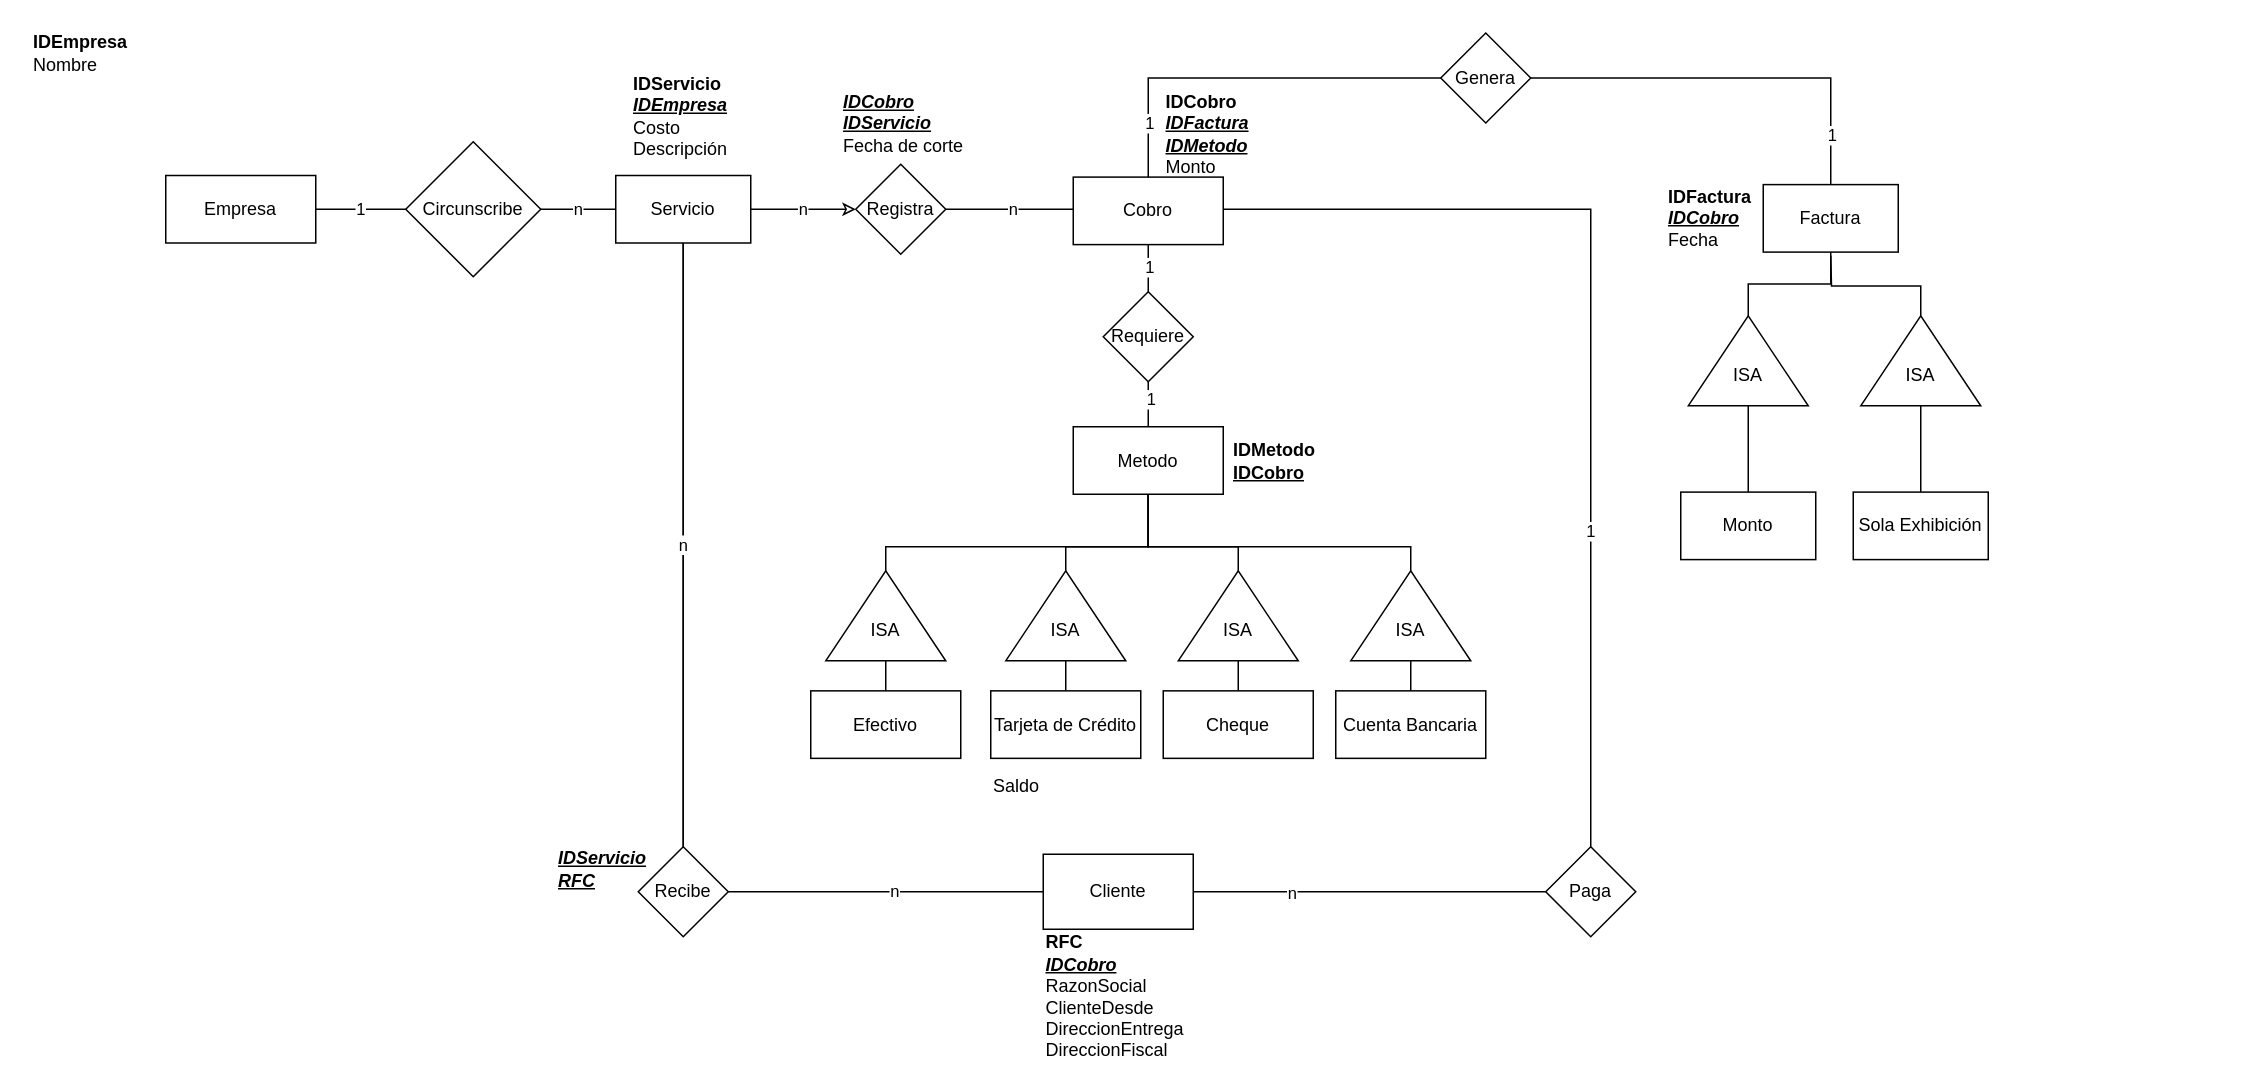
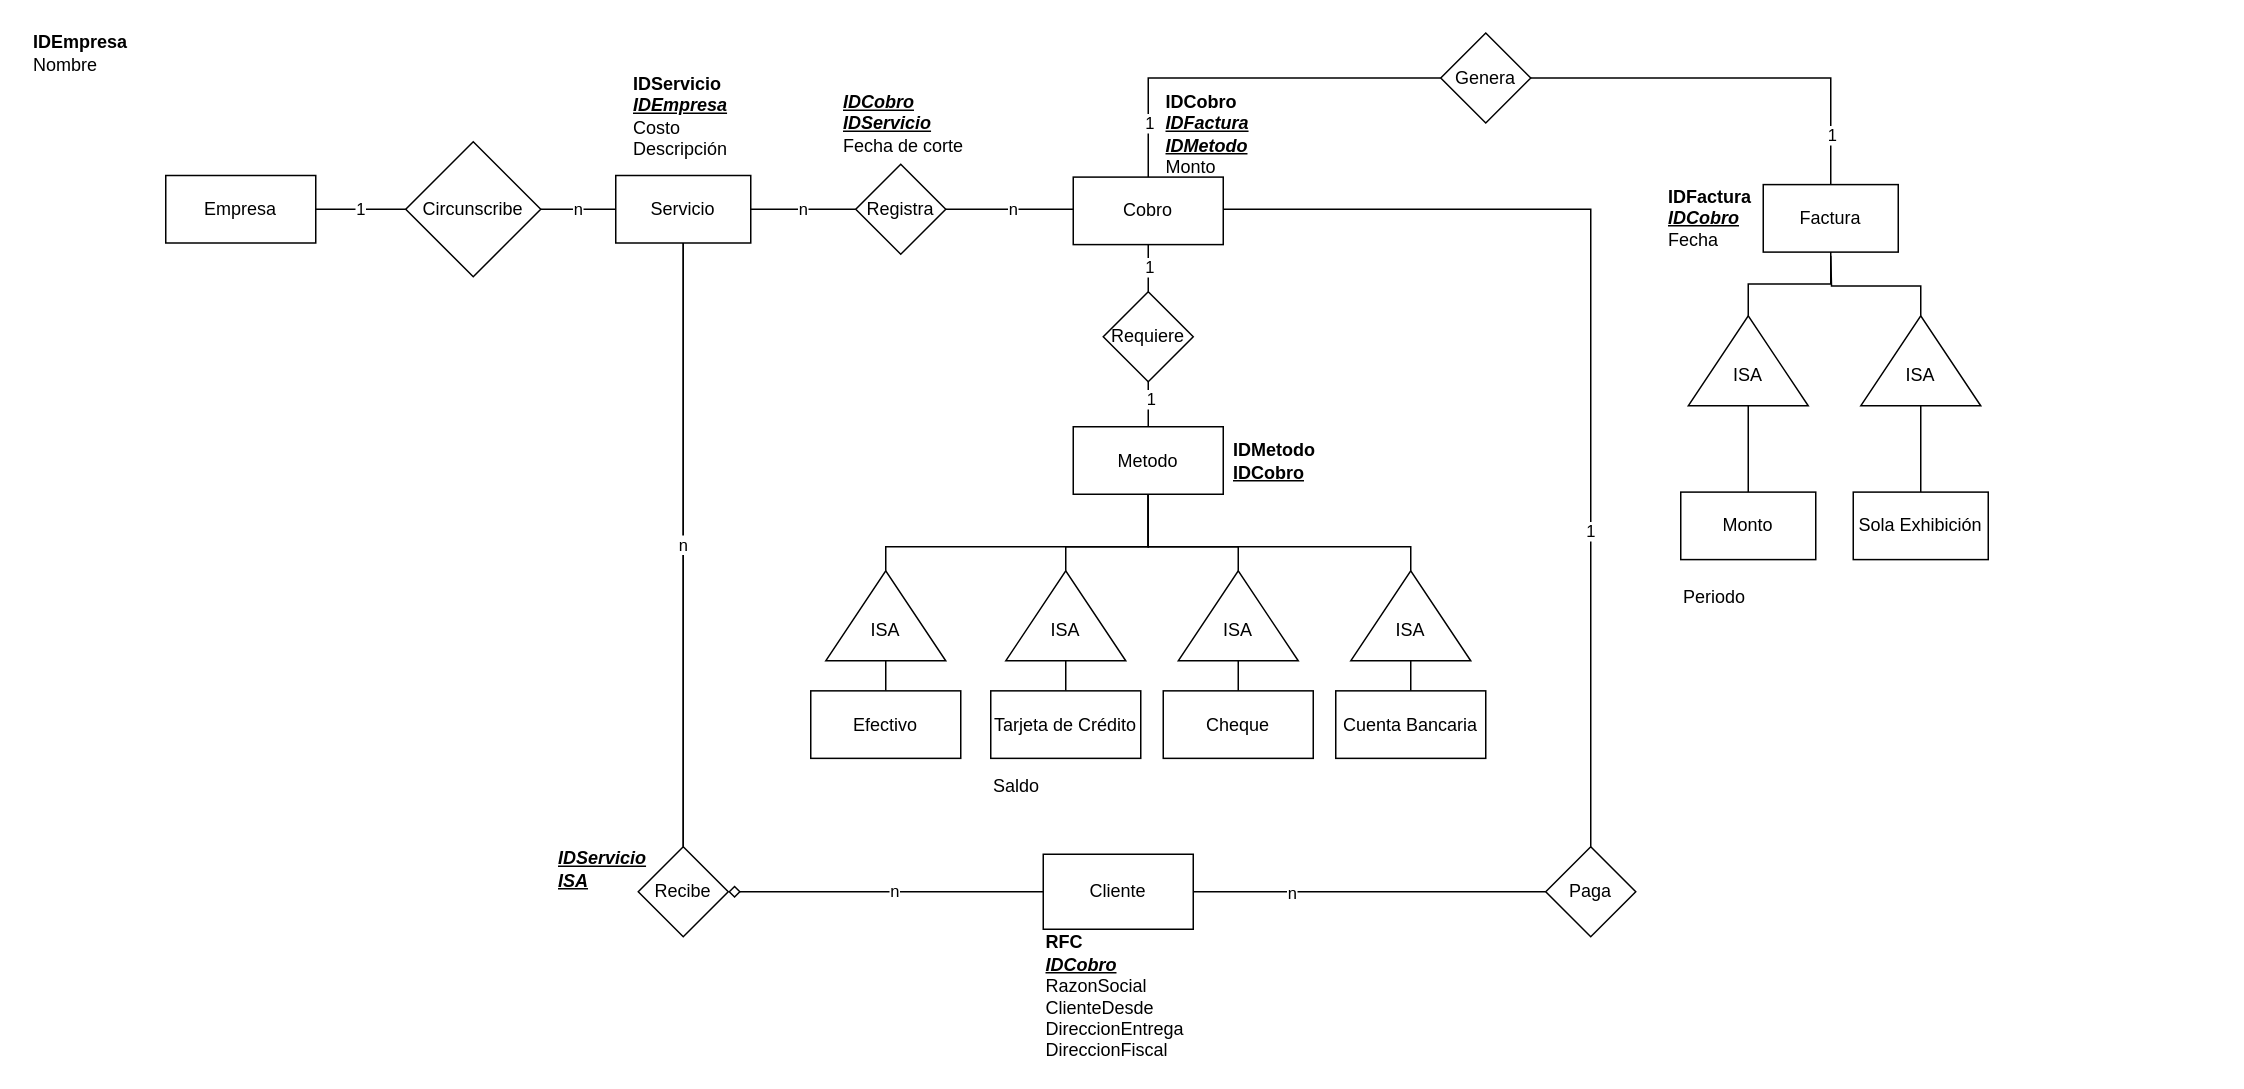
(844, 209) -> (848, 209)
none -> (1756, 598)
(604, 869) -> (604, 869)
(735, 892) -> (741, 892)
